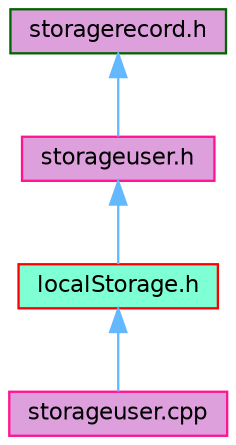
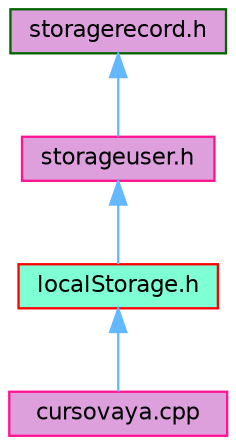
(118, 414) -> (118, 414)
